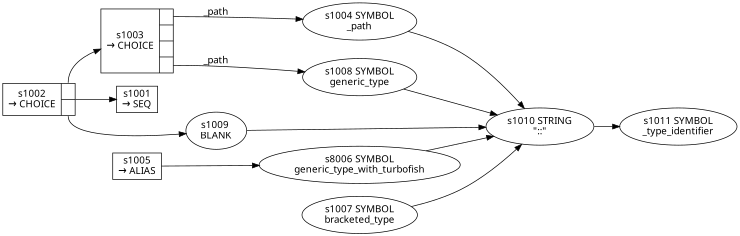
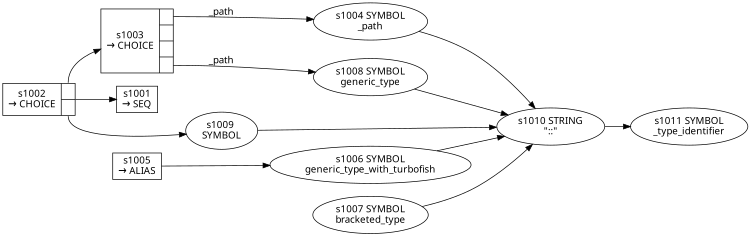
(216, 131) -> (222, 131)
(360, 165) -> (371, 165)
